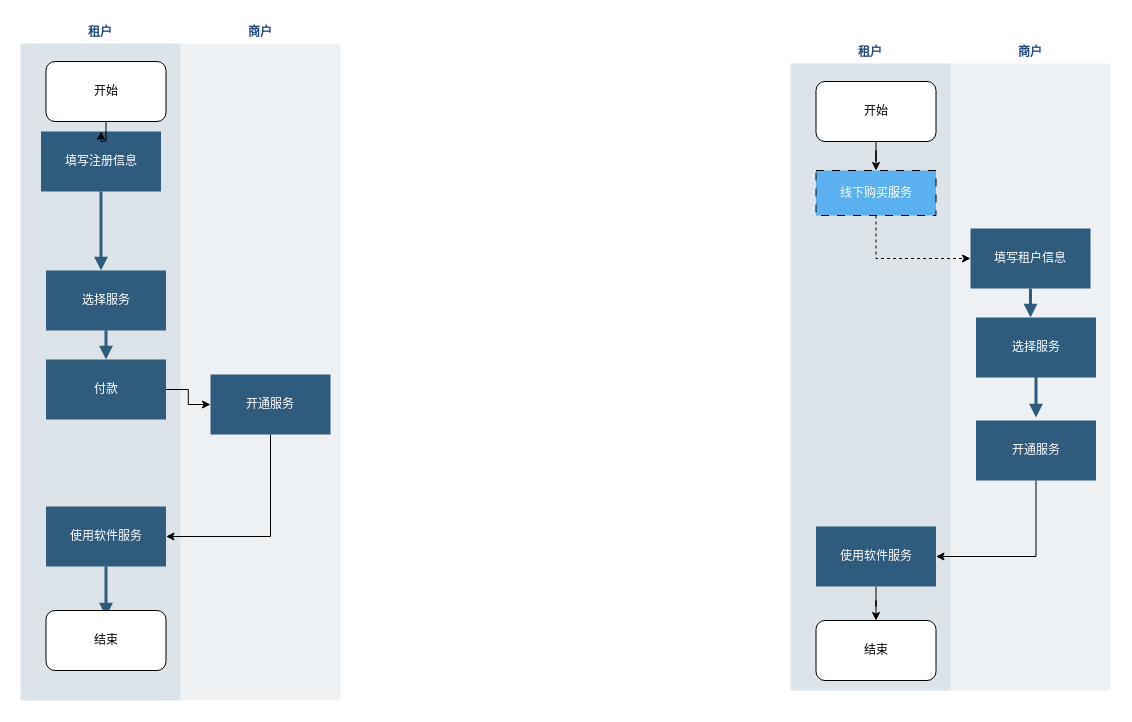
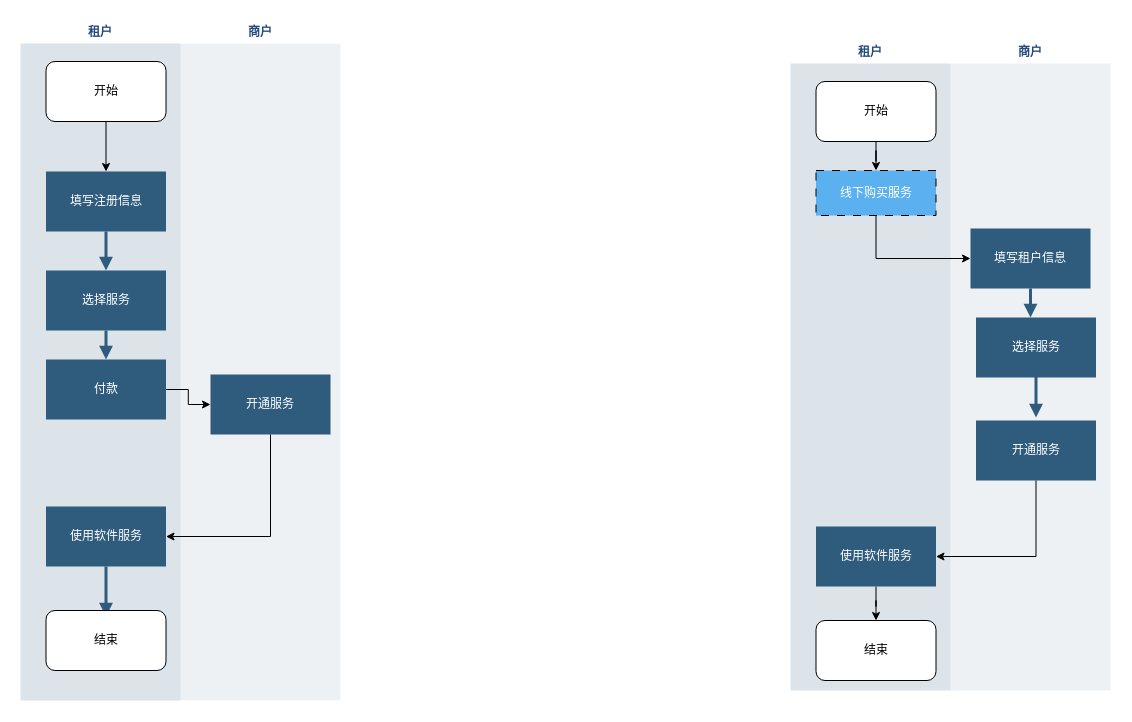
(101, 162) -> (106, 202)
(918, 259) -> (918, 259)
